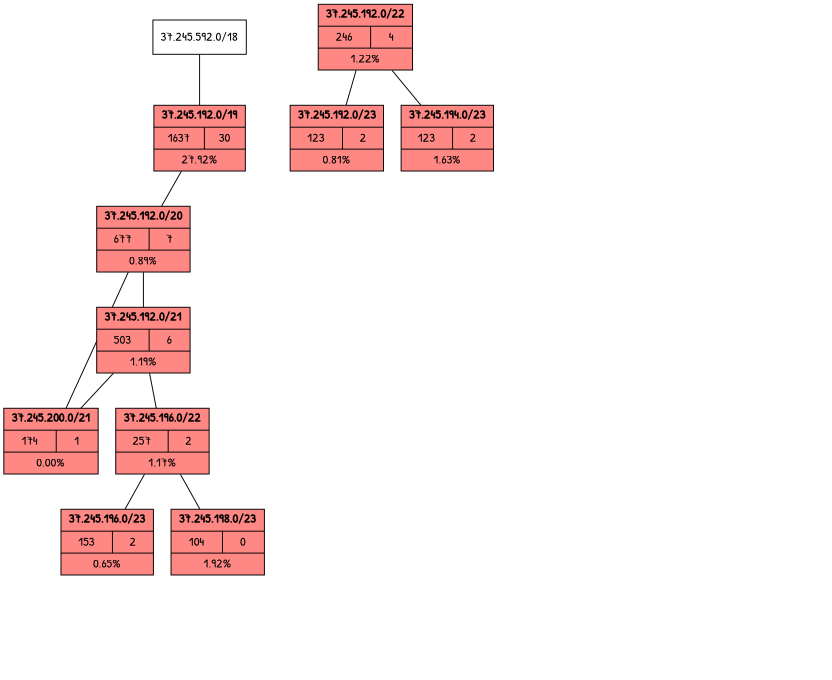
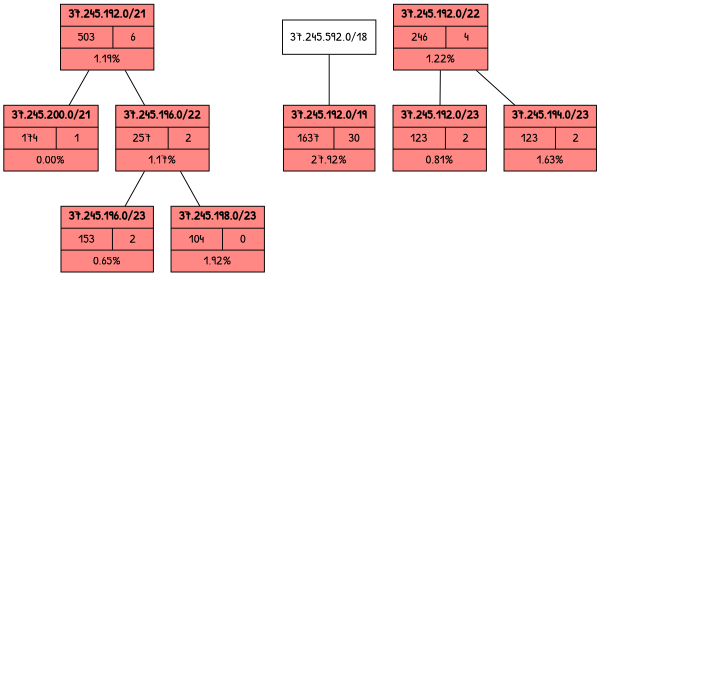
(143, 239) -> none
